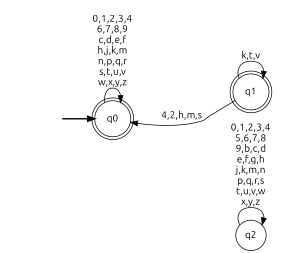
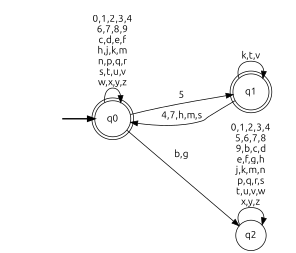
none -> (178, 104)
(182, 116) -> (182, 116)
none -> (180, 176)
